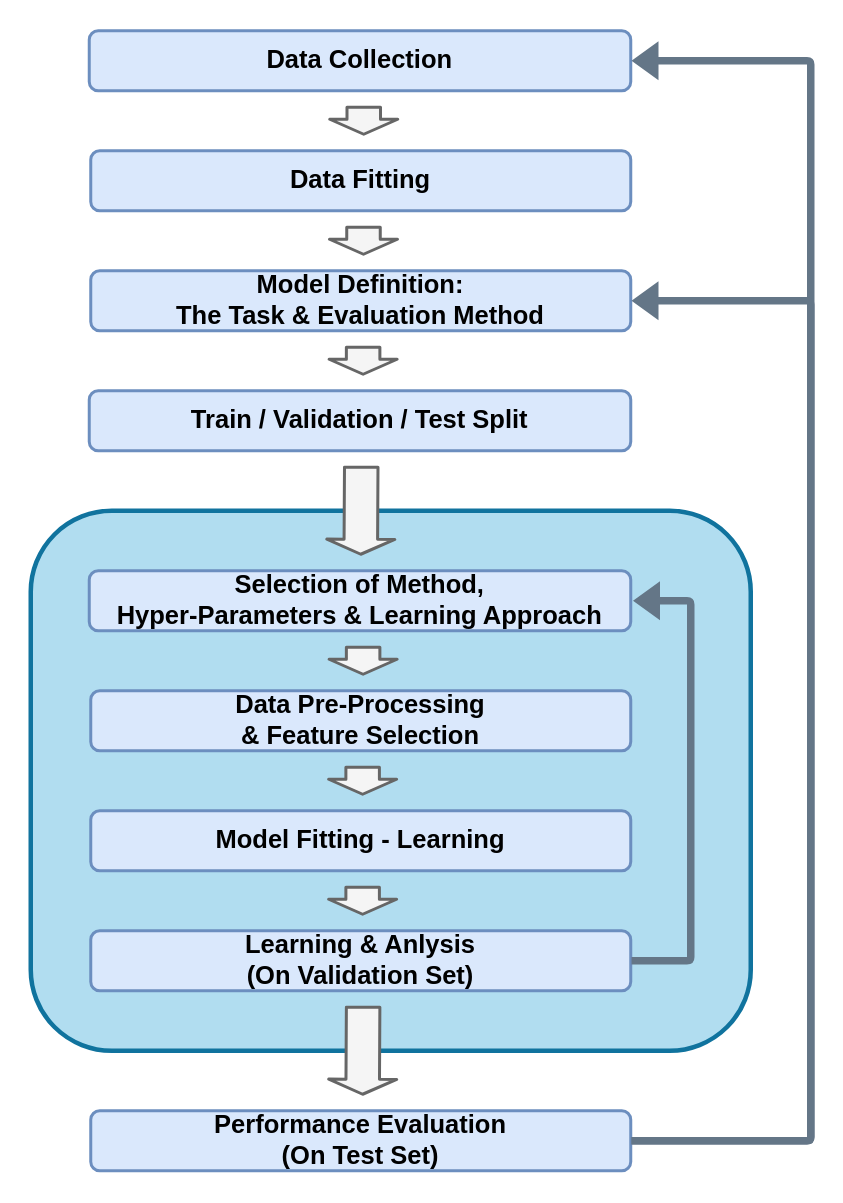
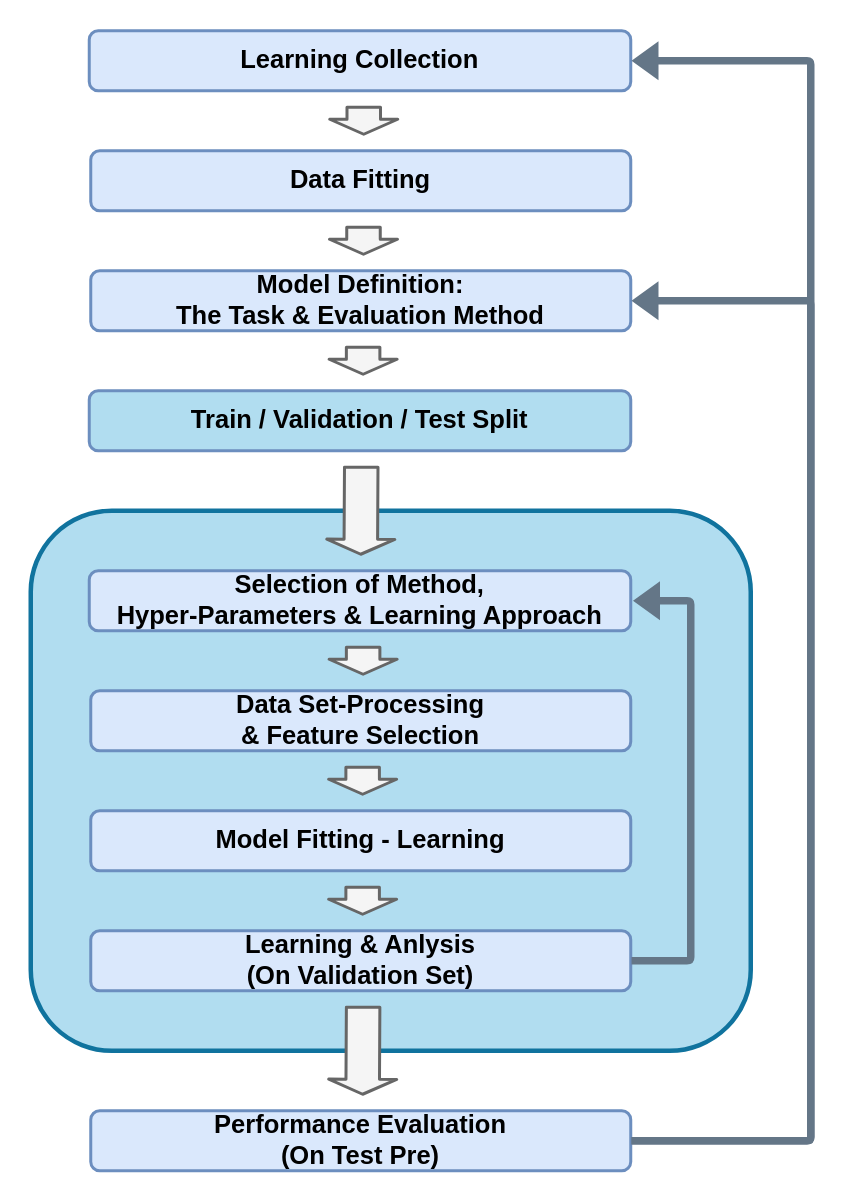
(360, 61) -> (360, 61)
(360, 421) -> (360, 421)
(361, 721) -> (361, 721)
(361, 1141) -> (361, 1141)
